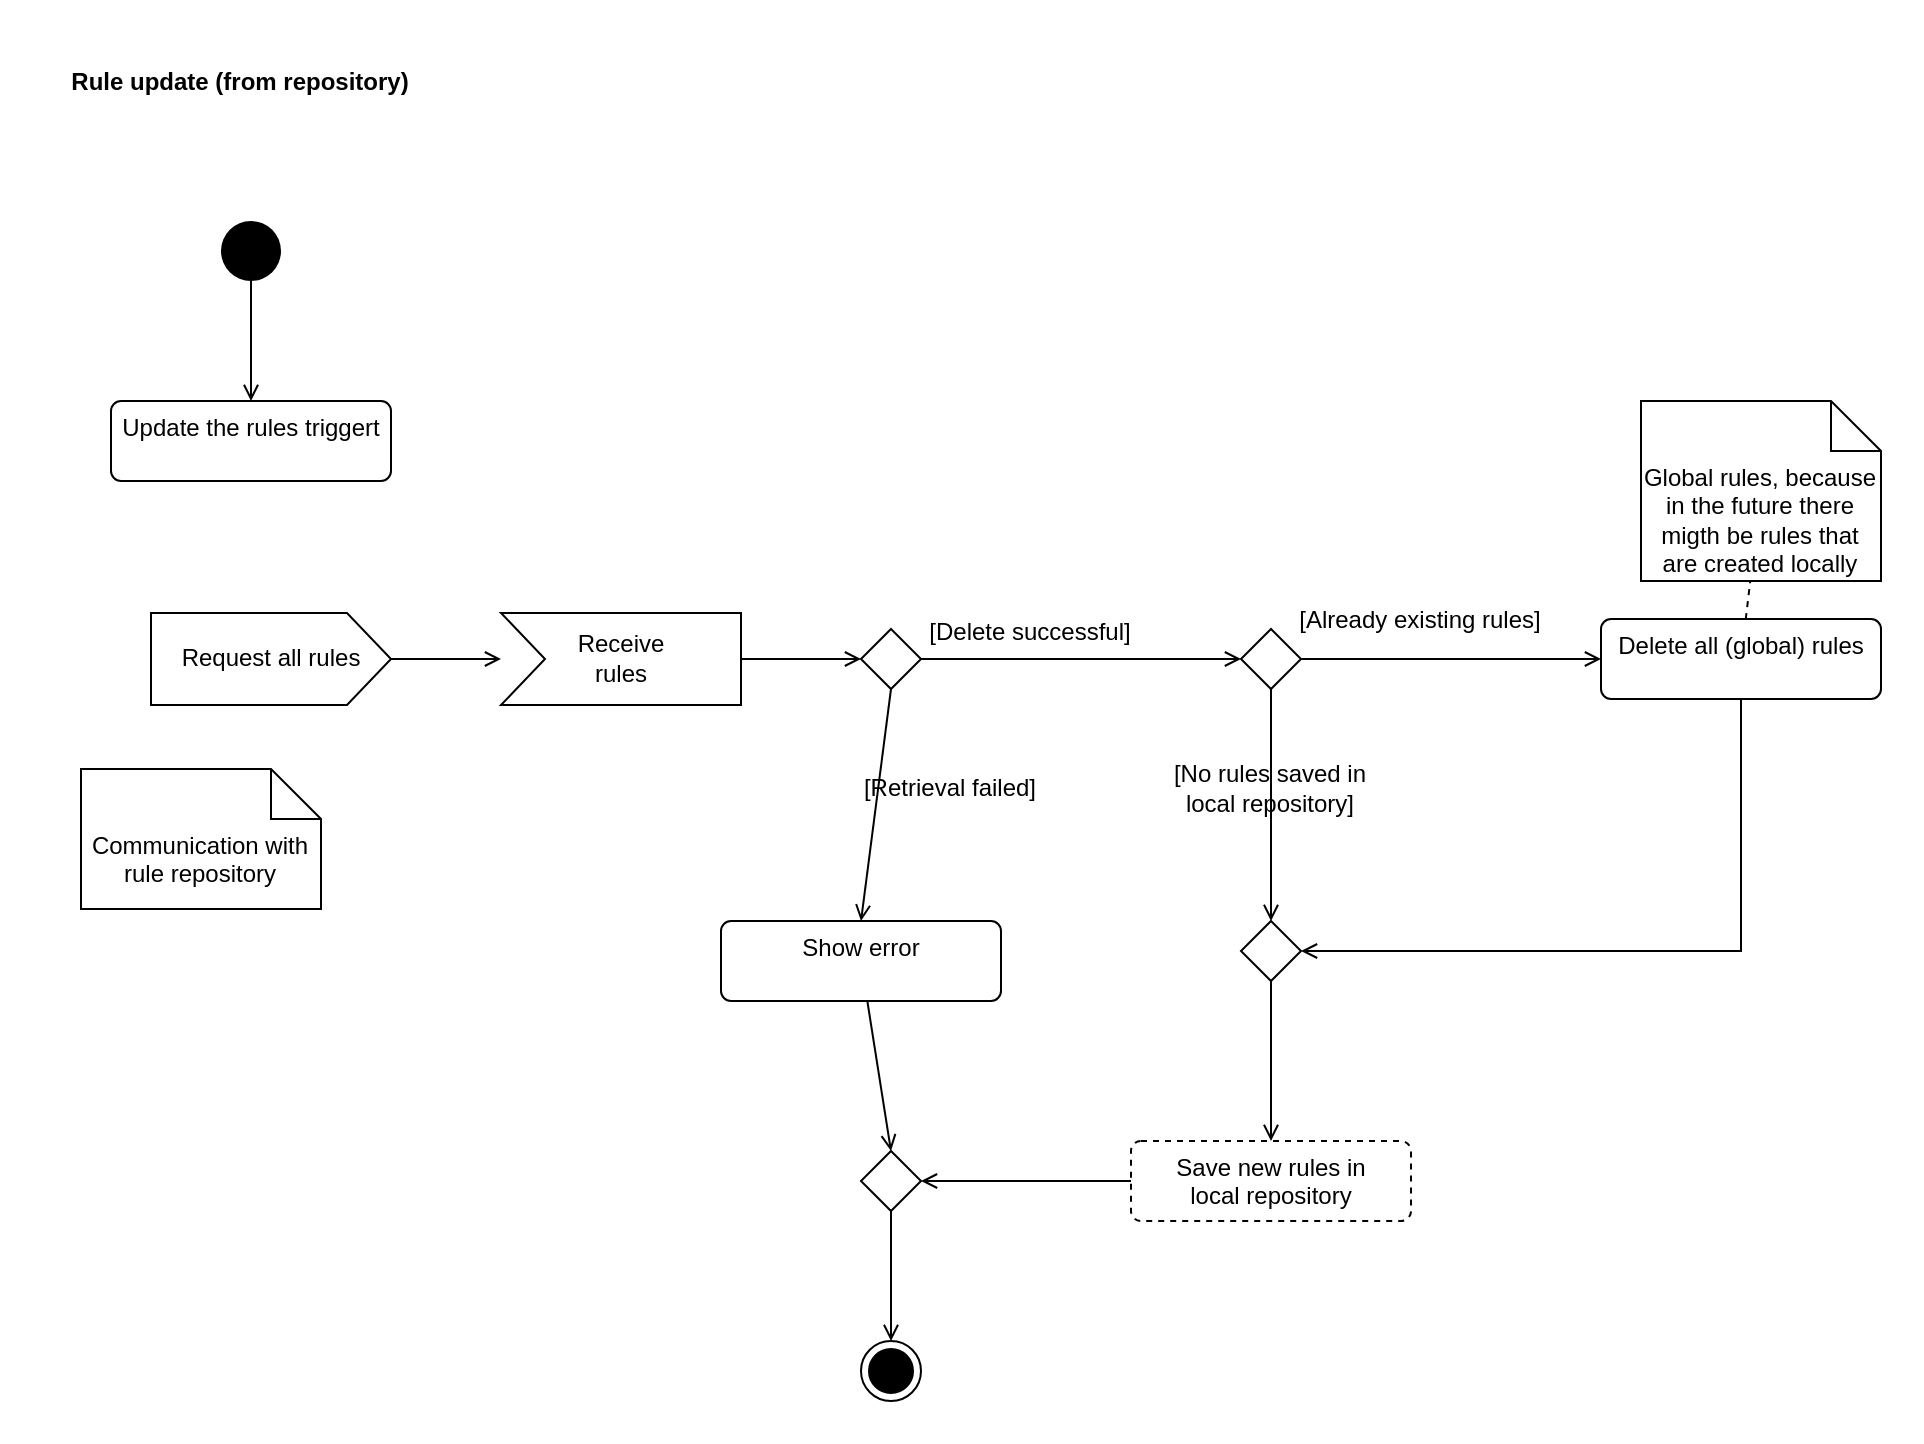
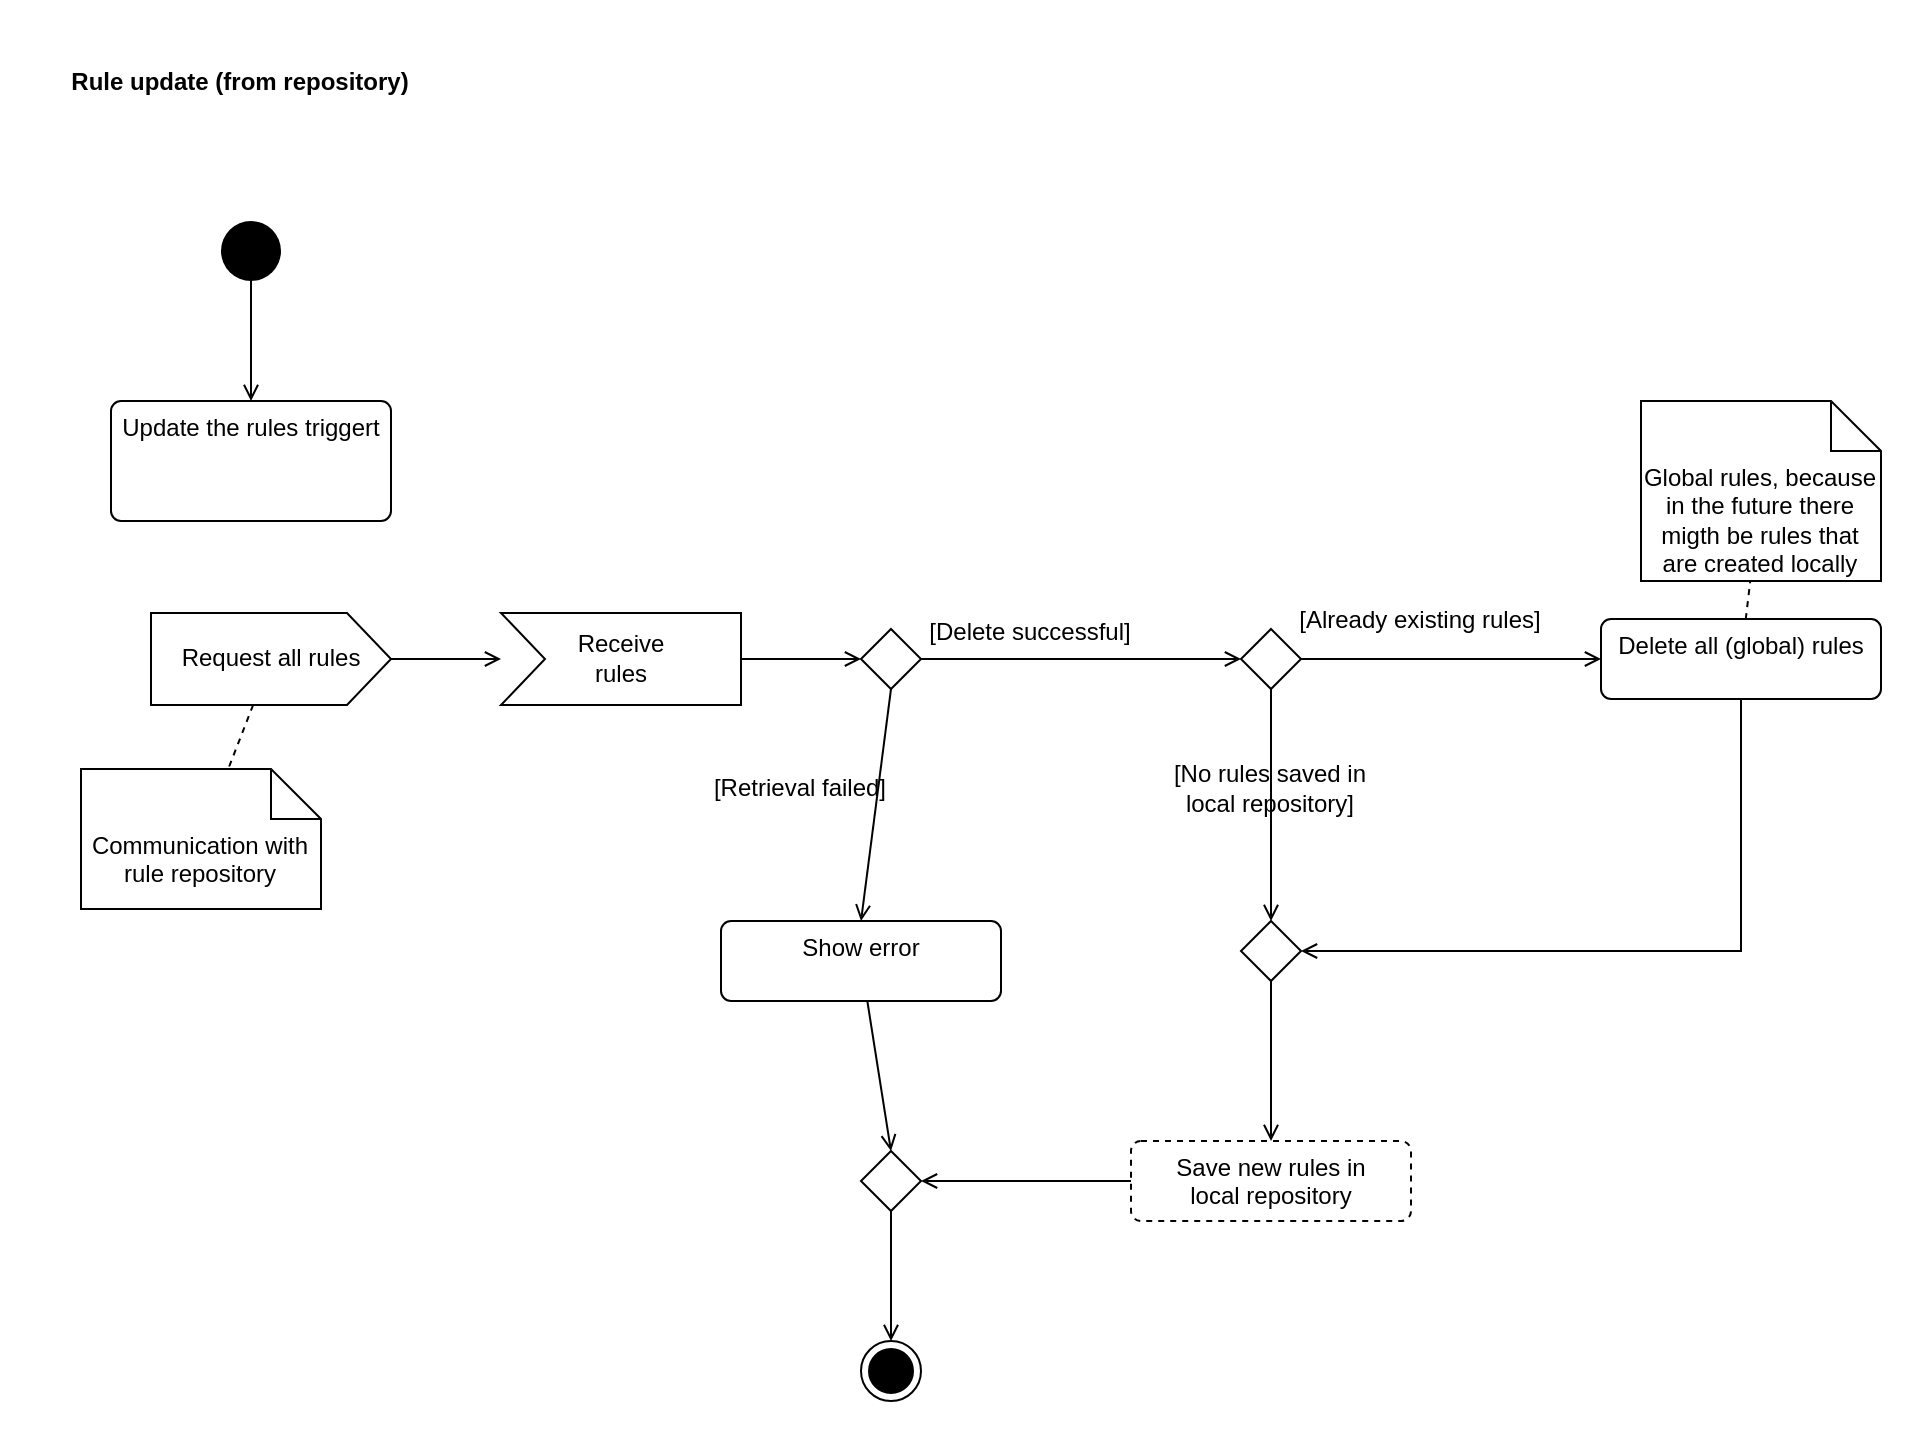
(251, 441) -> (251, 461)
none -> (241, 736)
(951, 789) -> (801, 789)
